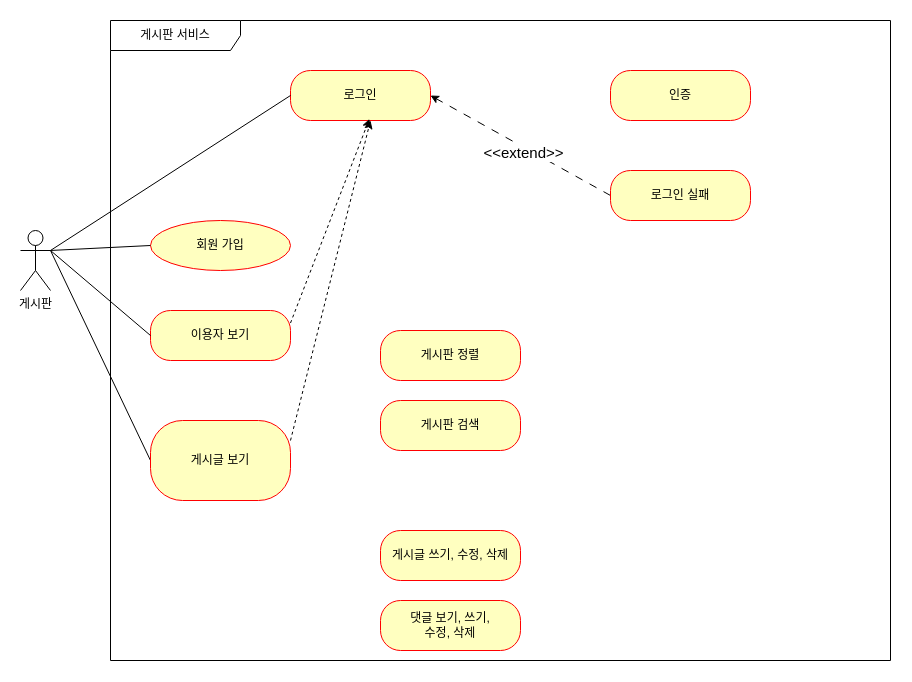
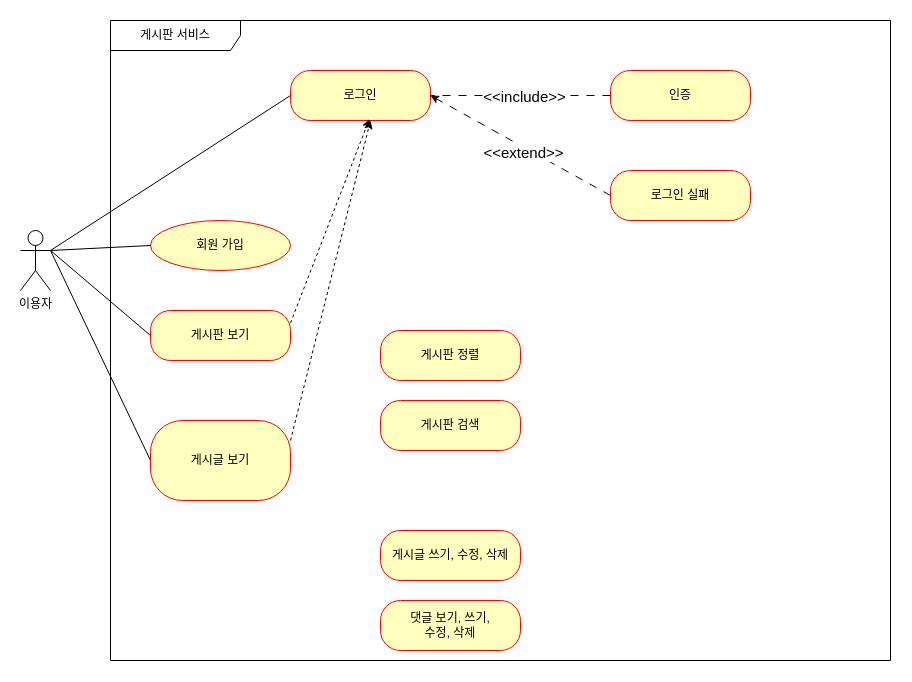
none -> (521, 96)
(36, 305) -> (36, 305)
(221, 336) -> (221, 336)
